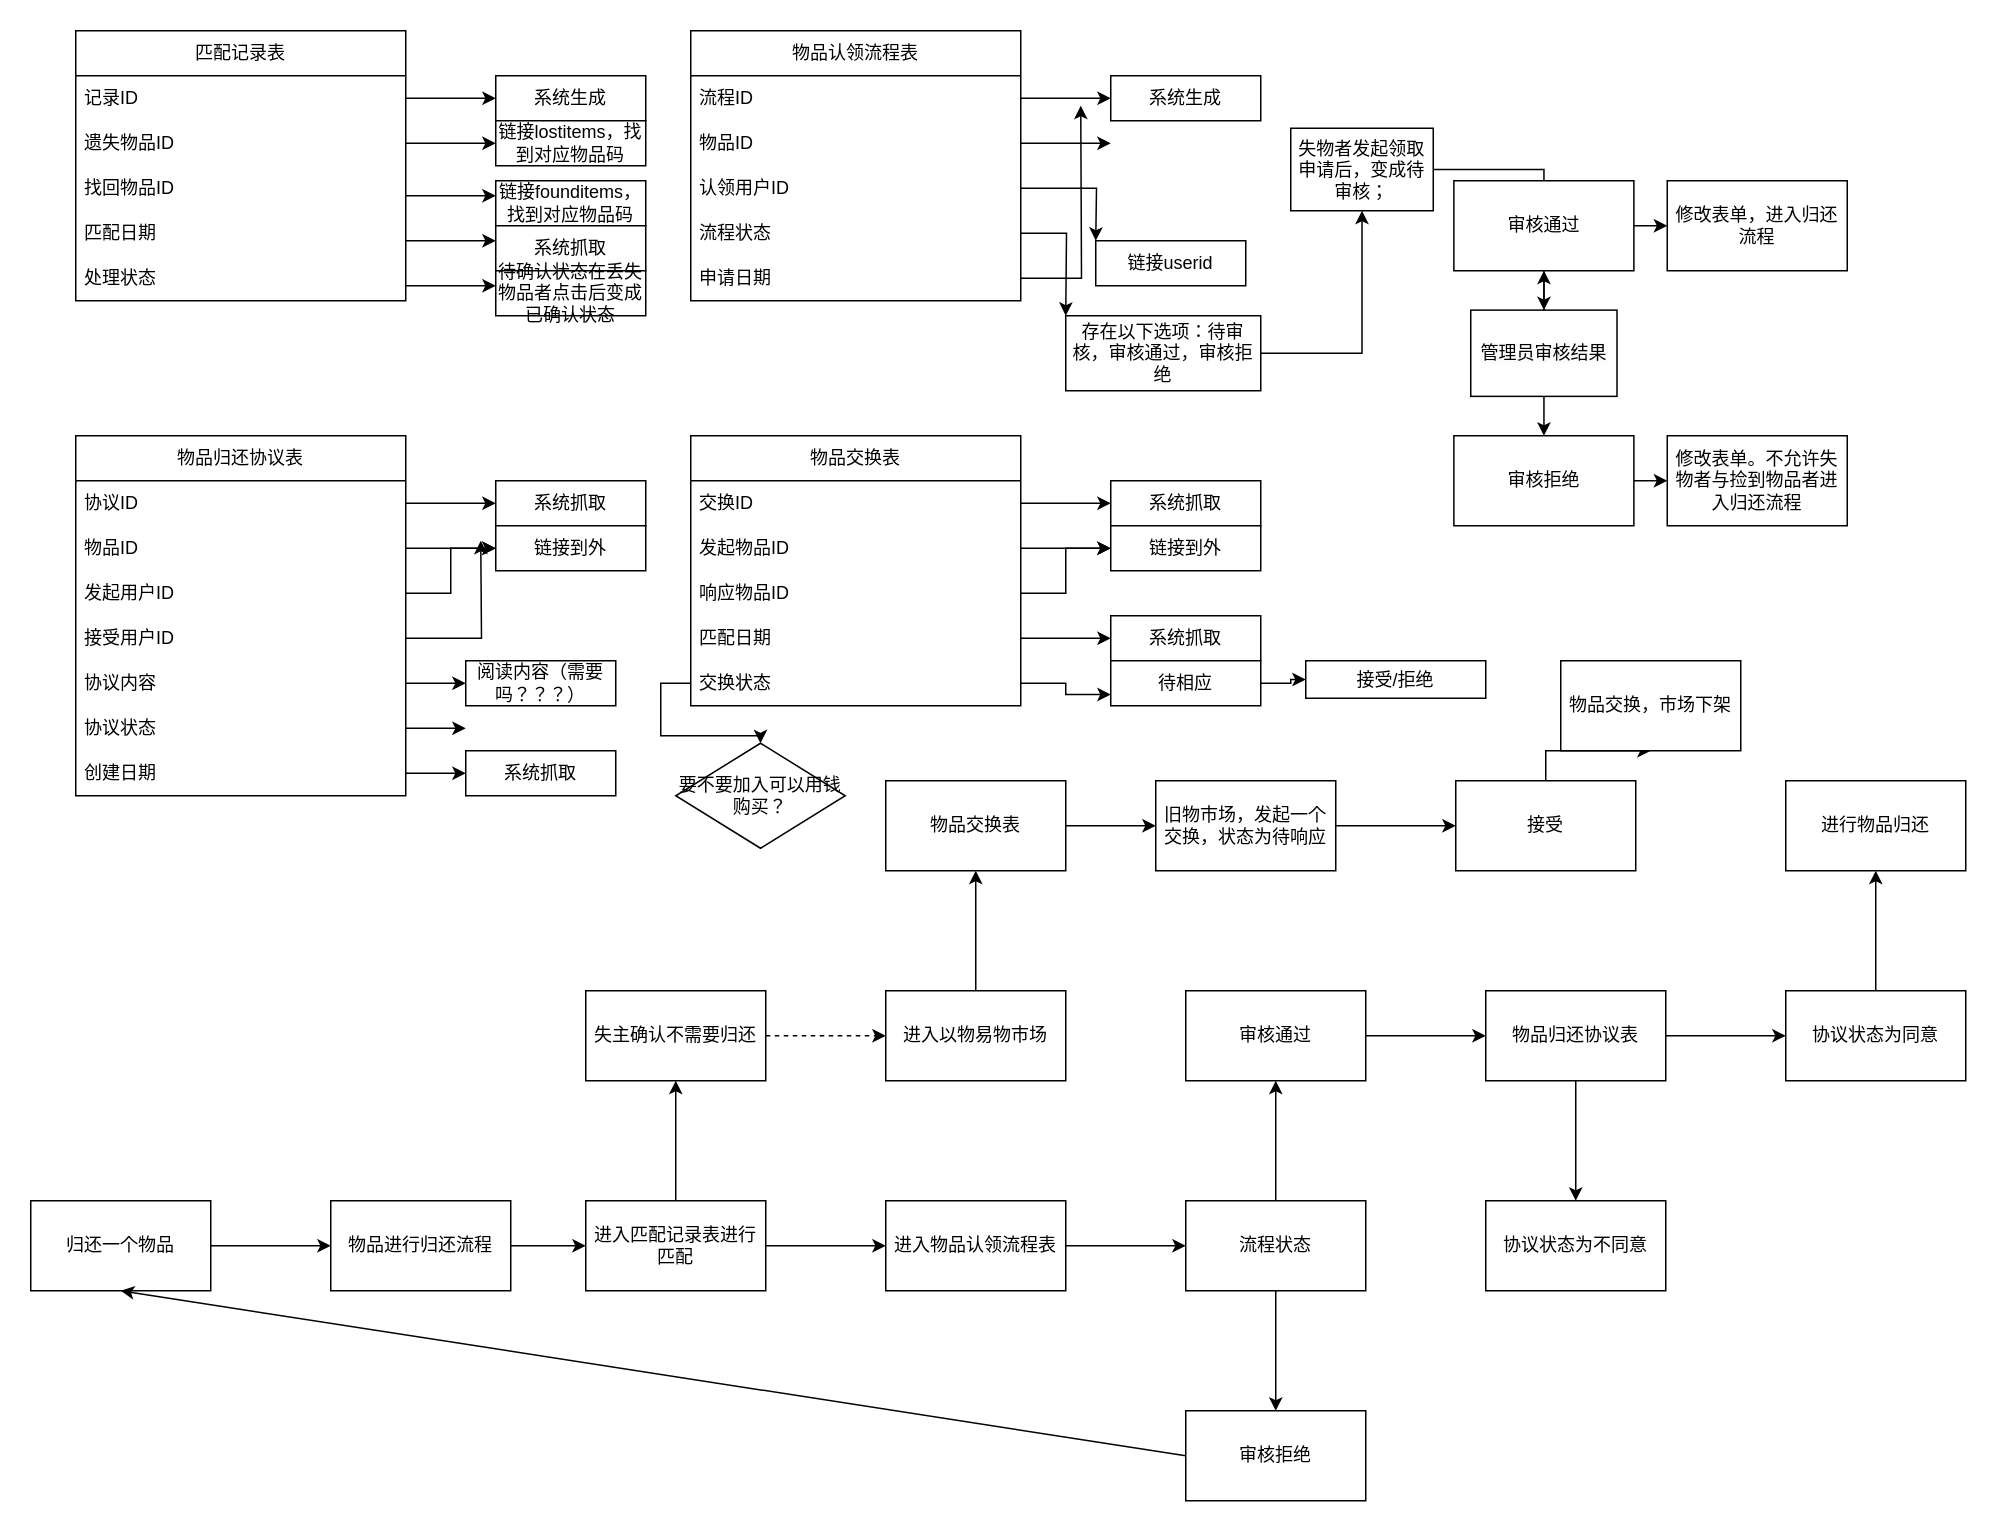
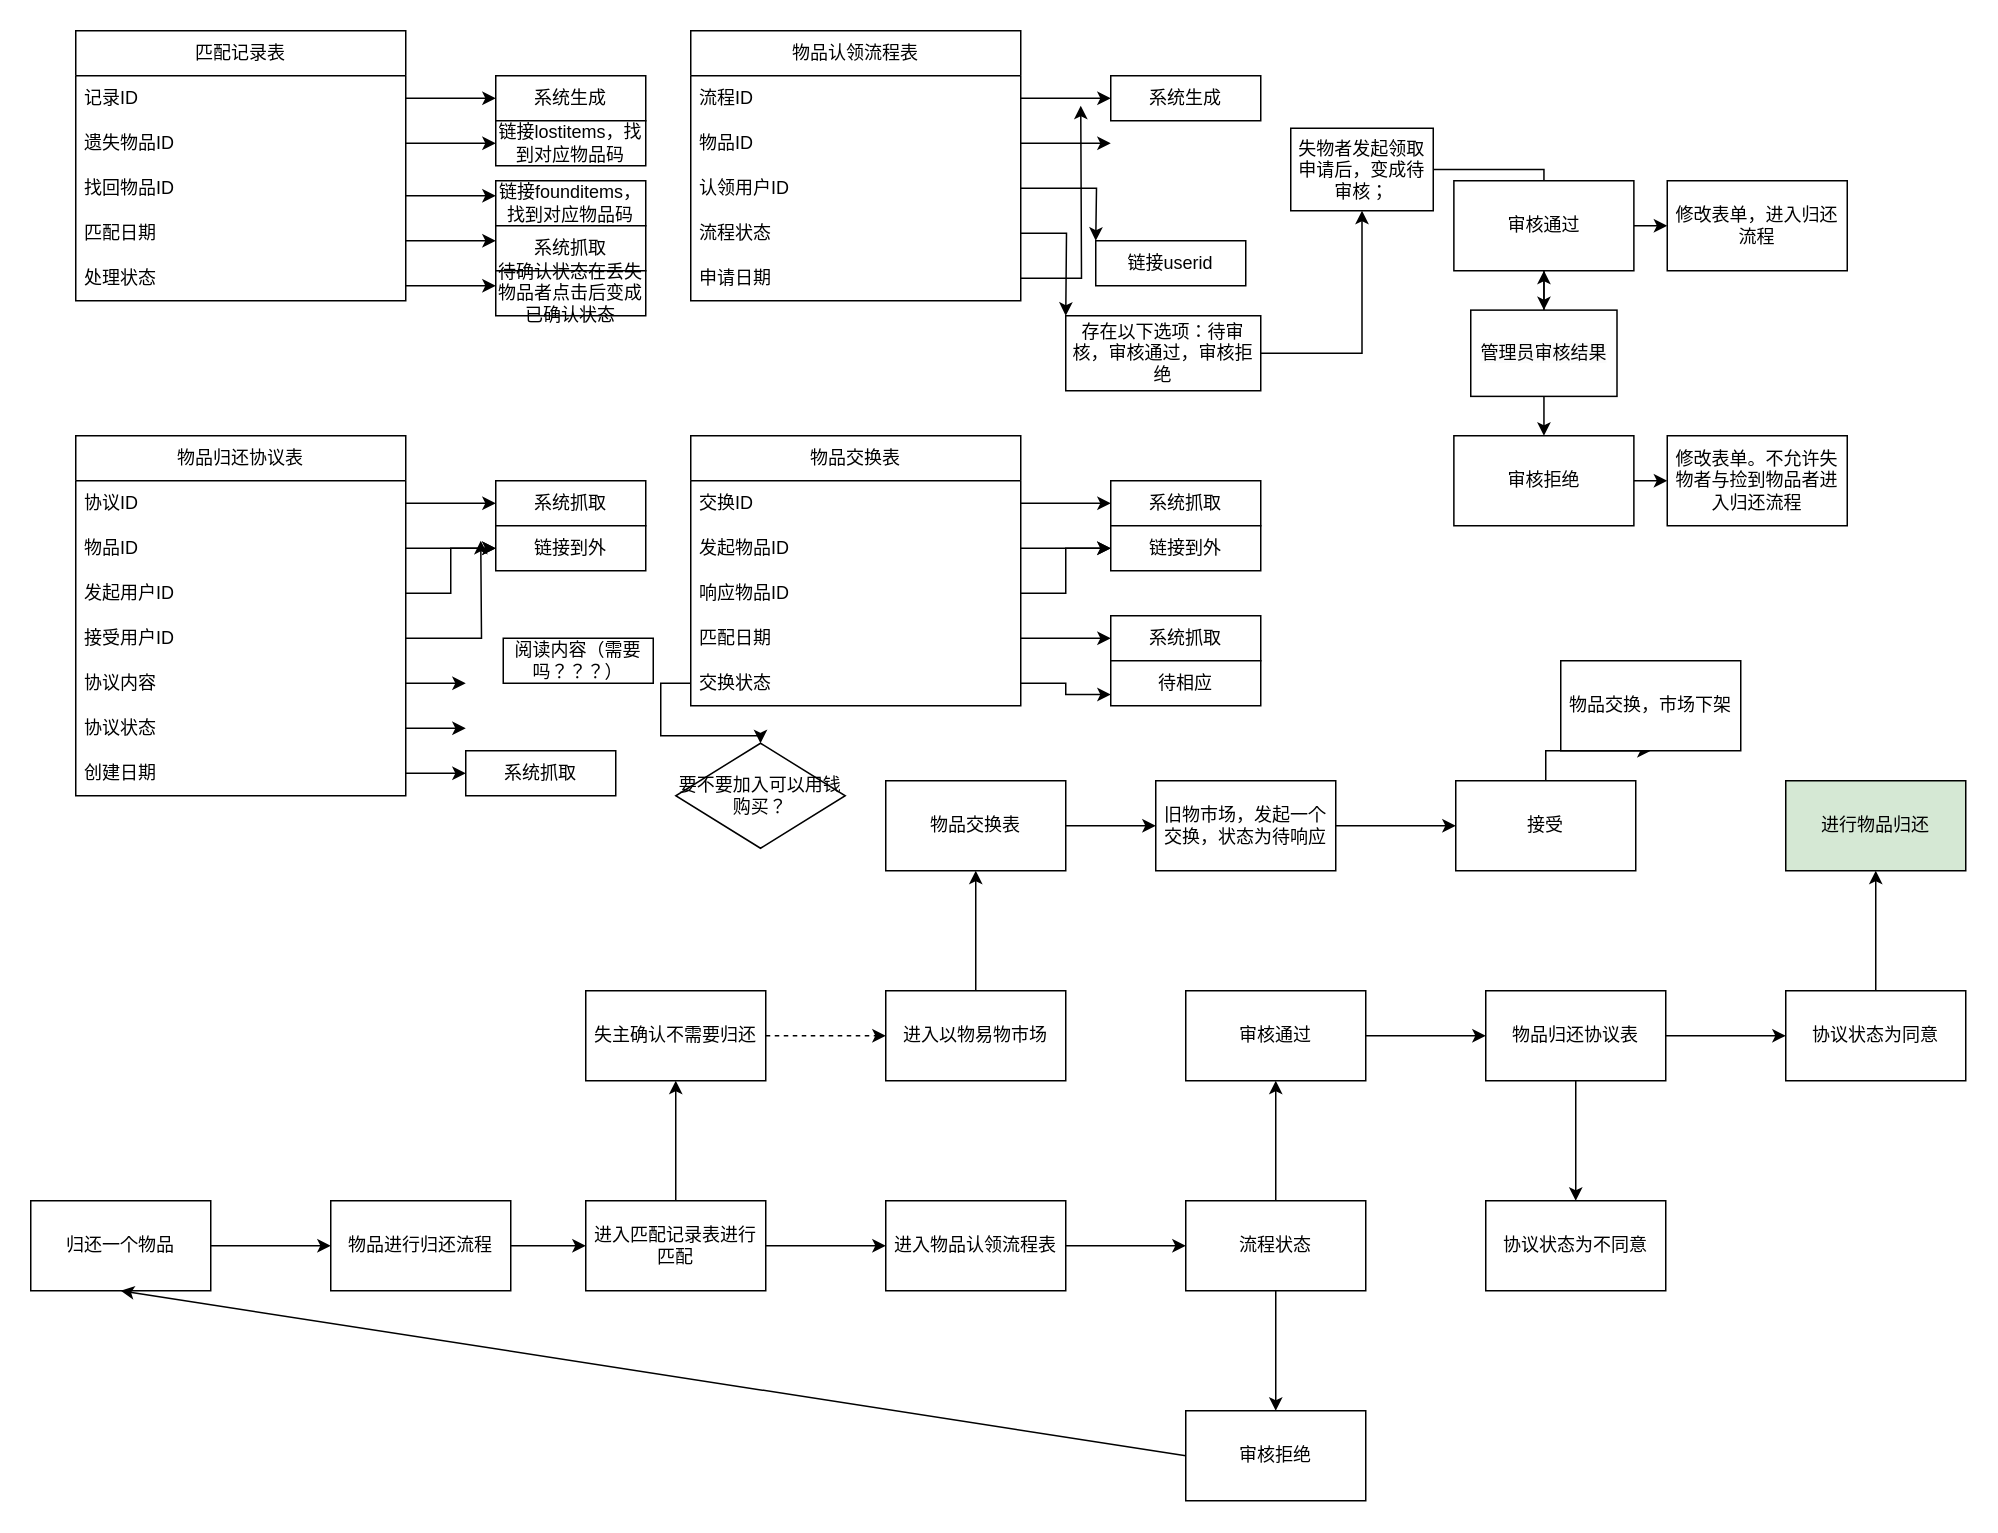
(1396, 680) -> none
(541, 683) -> (578, 661)
(1280, 683) -> none
(1876, 826) -> (1876, 826)
